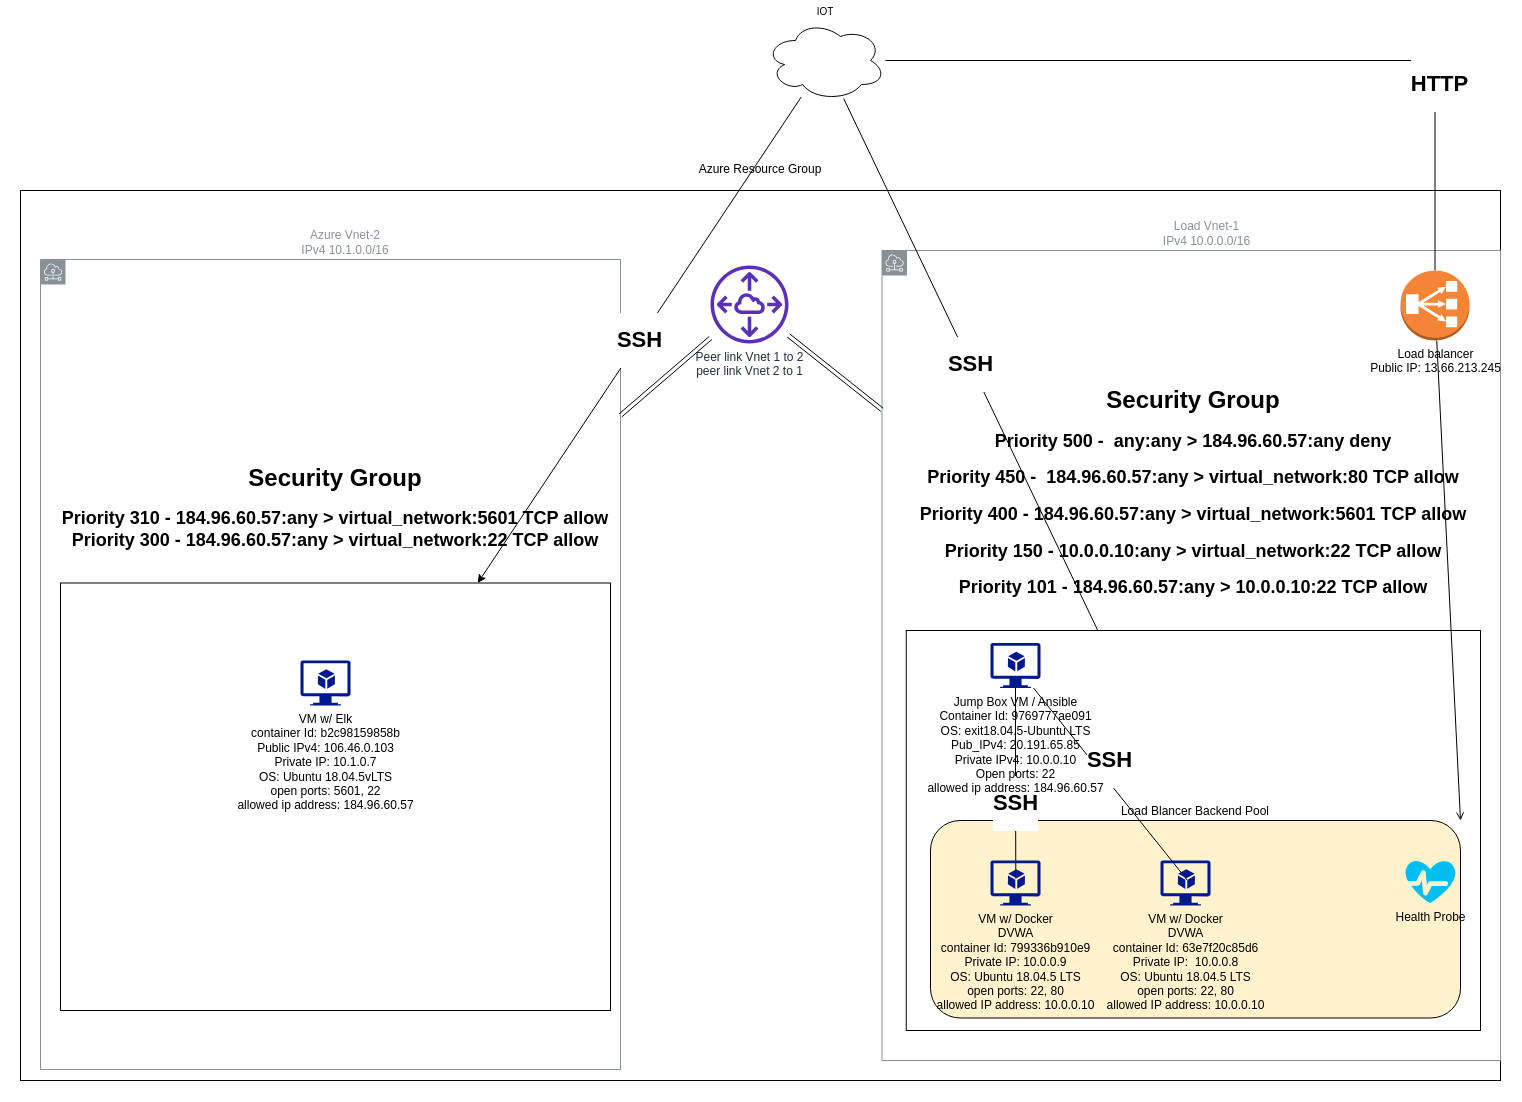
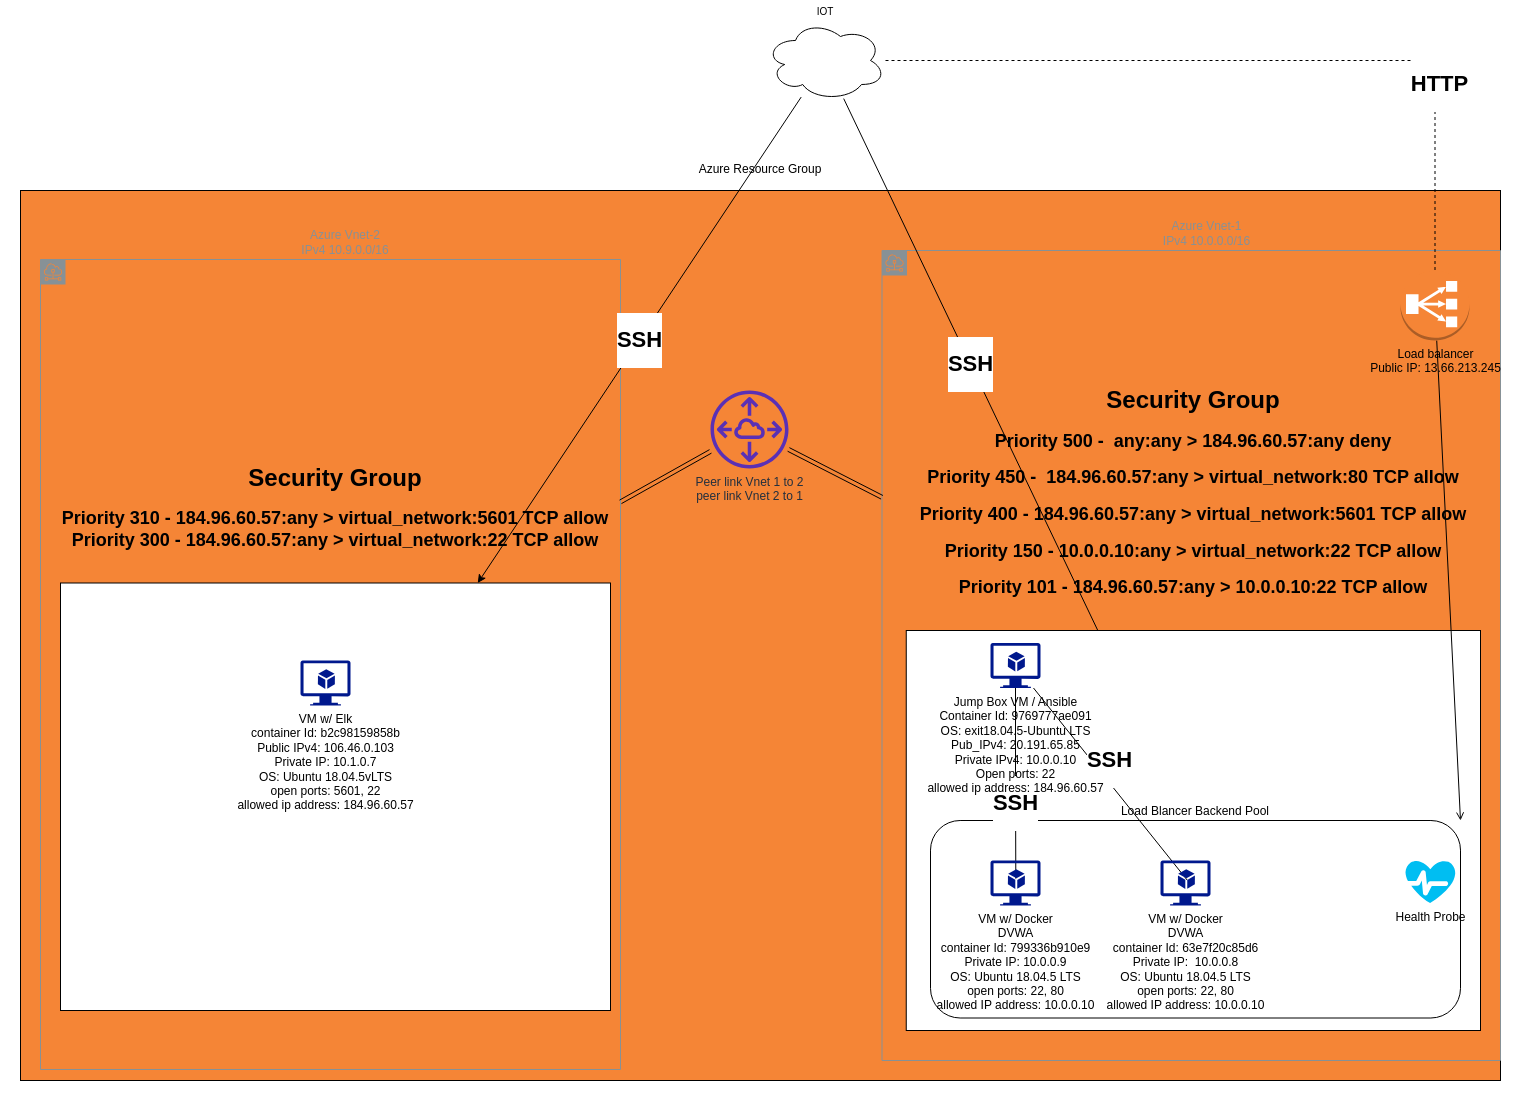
(1149, 61) -> (1149, 61)
(1207, 233) -> (1207, 233)
(346, 242) -> (346, 242)
(750, 305) -> (750, 430)
(761, 636) -> (761, 636)
(1196, 919) -> (1196, 919)
